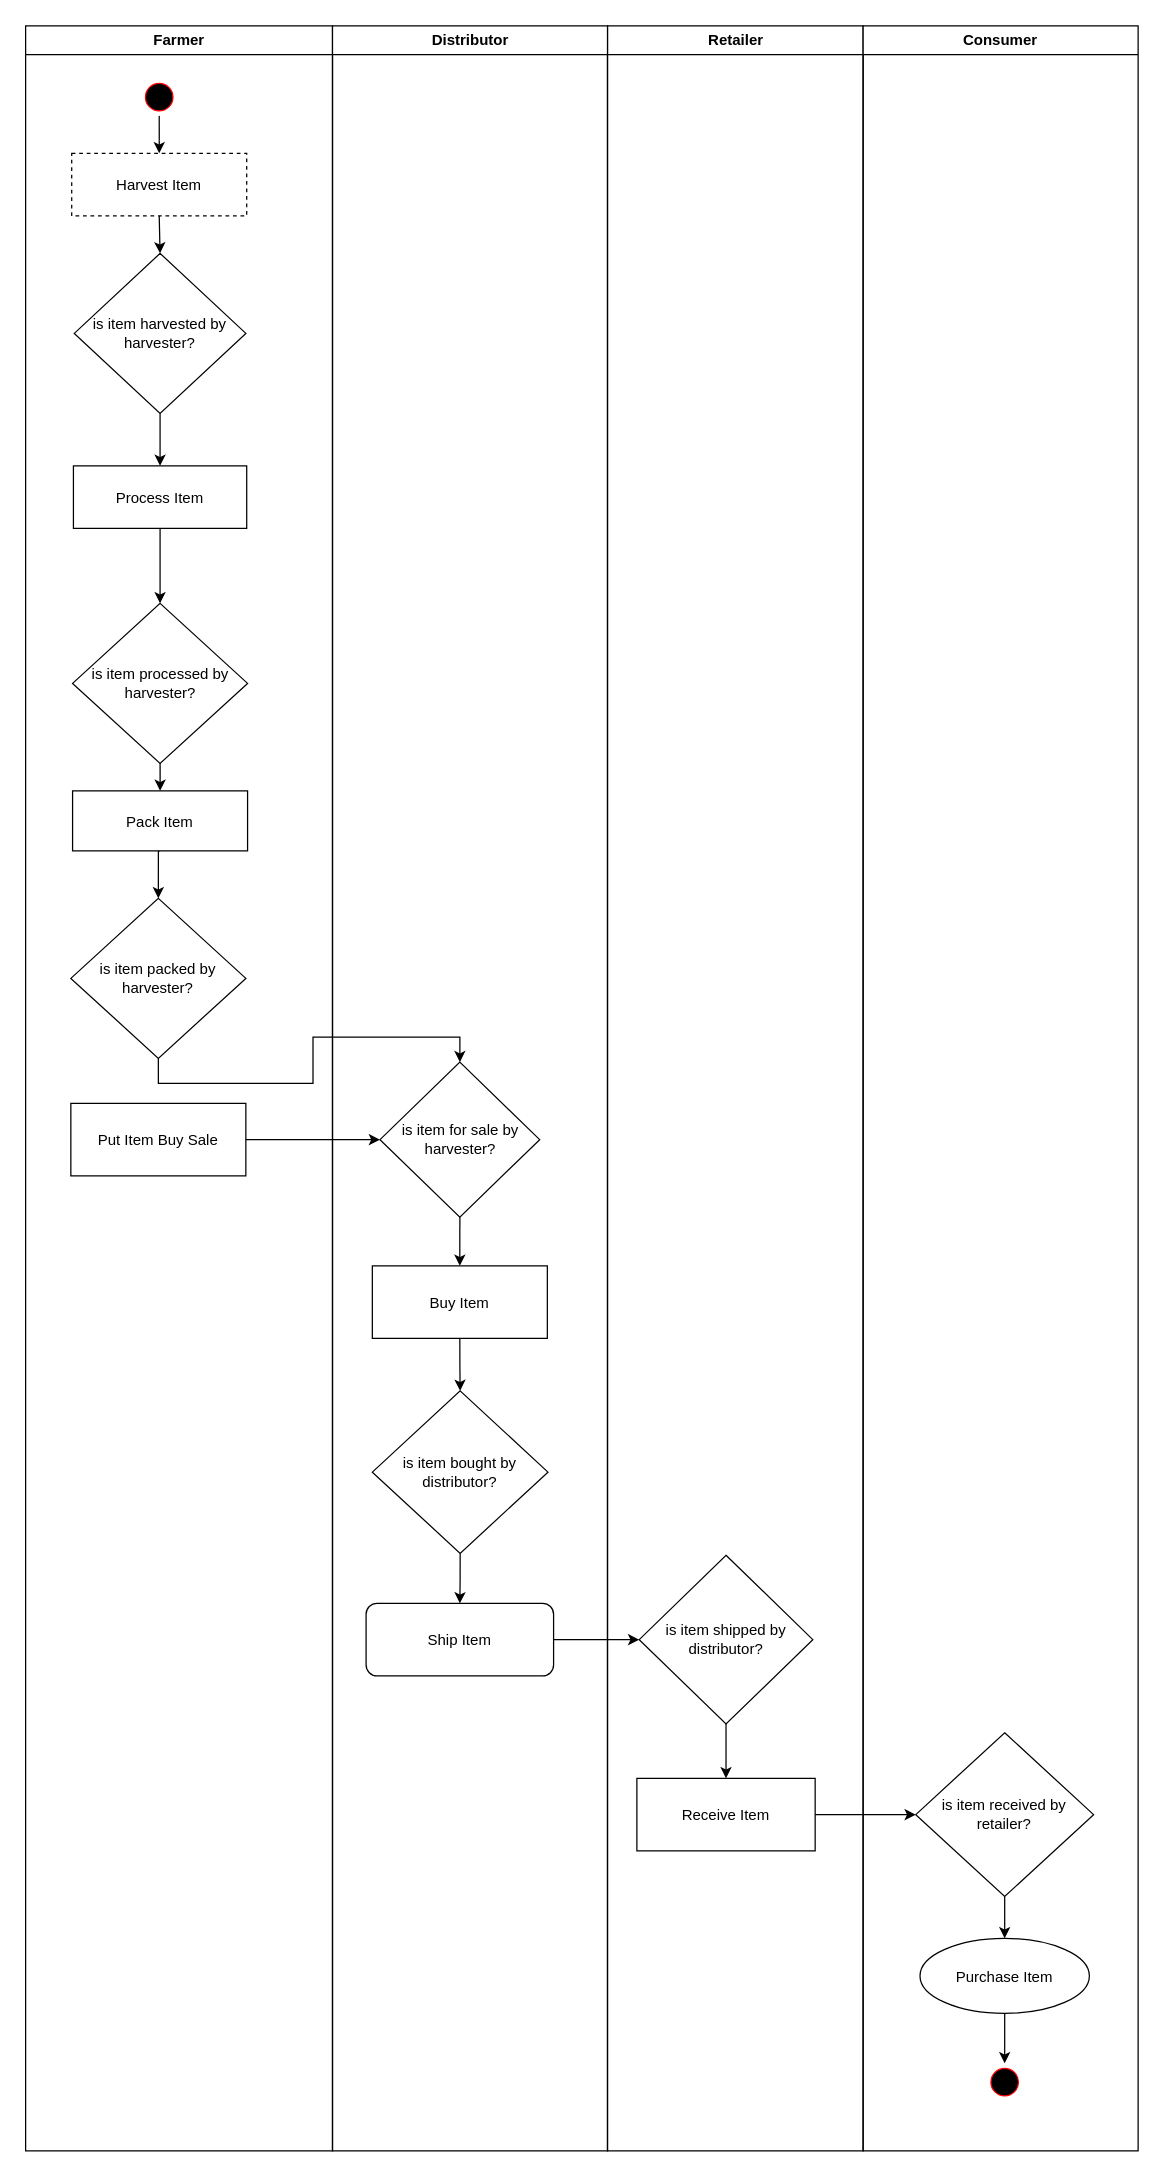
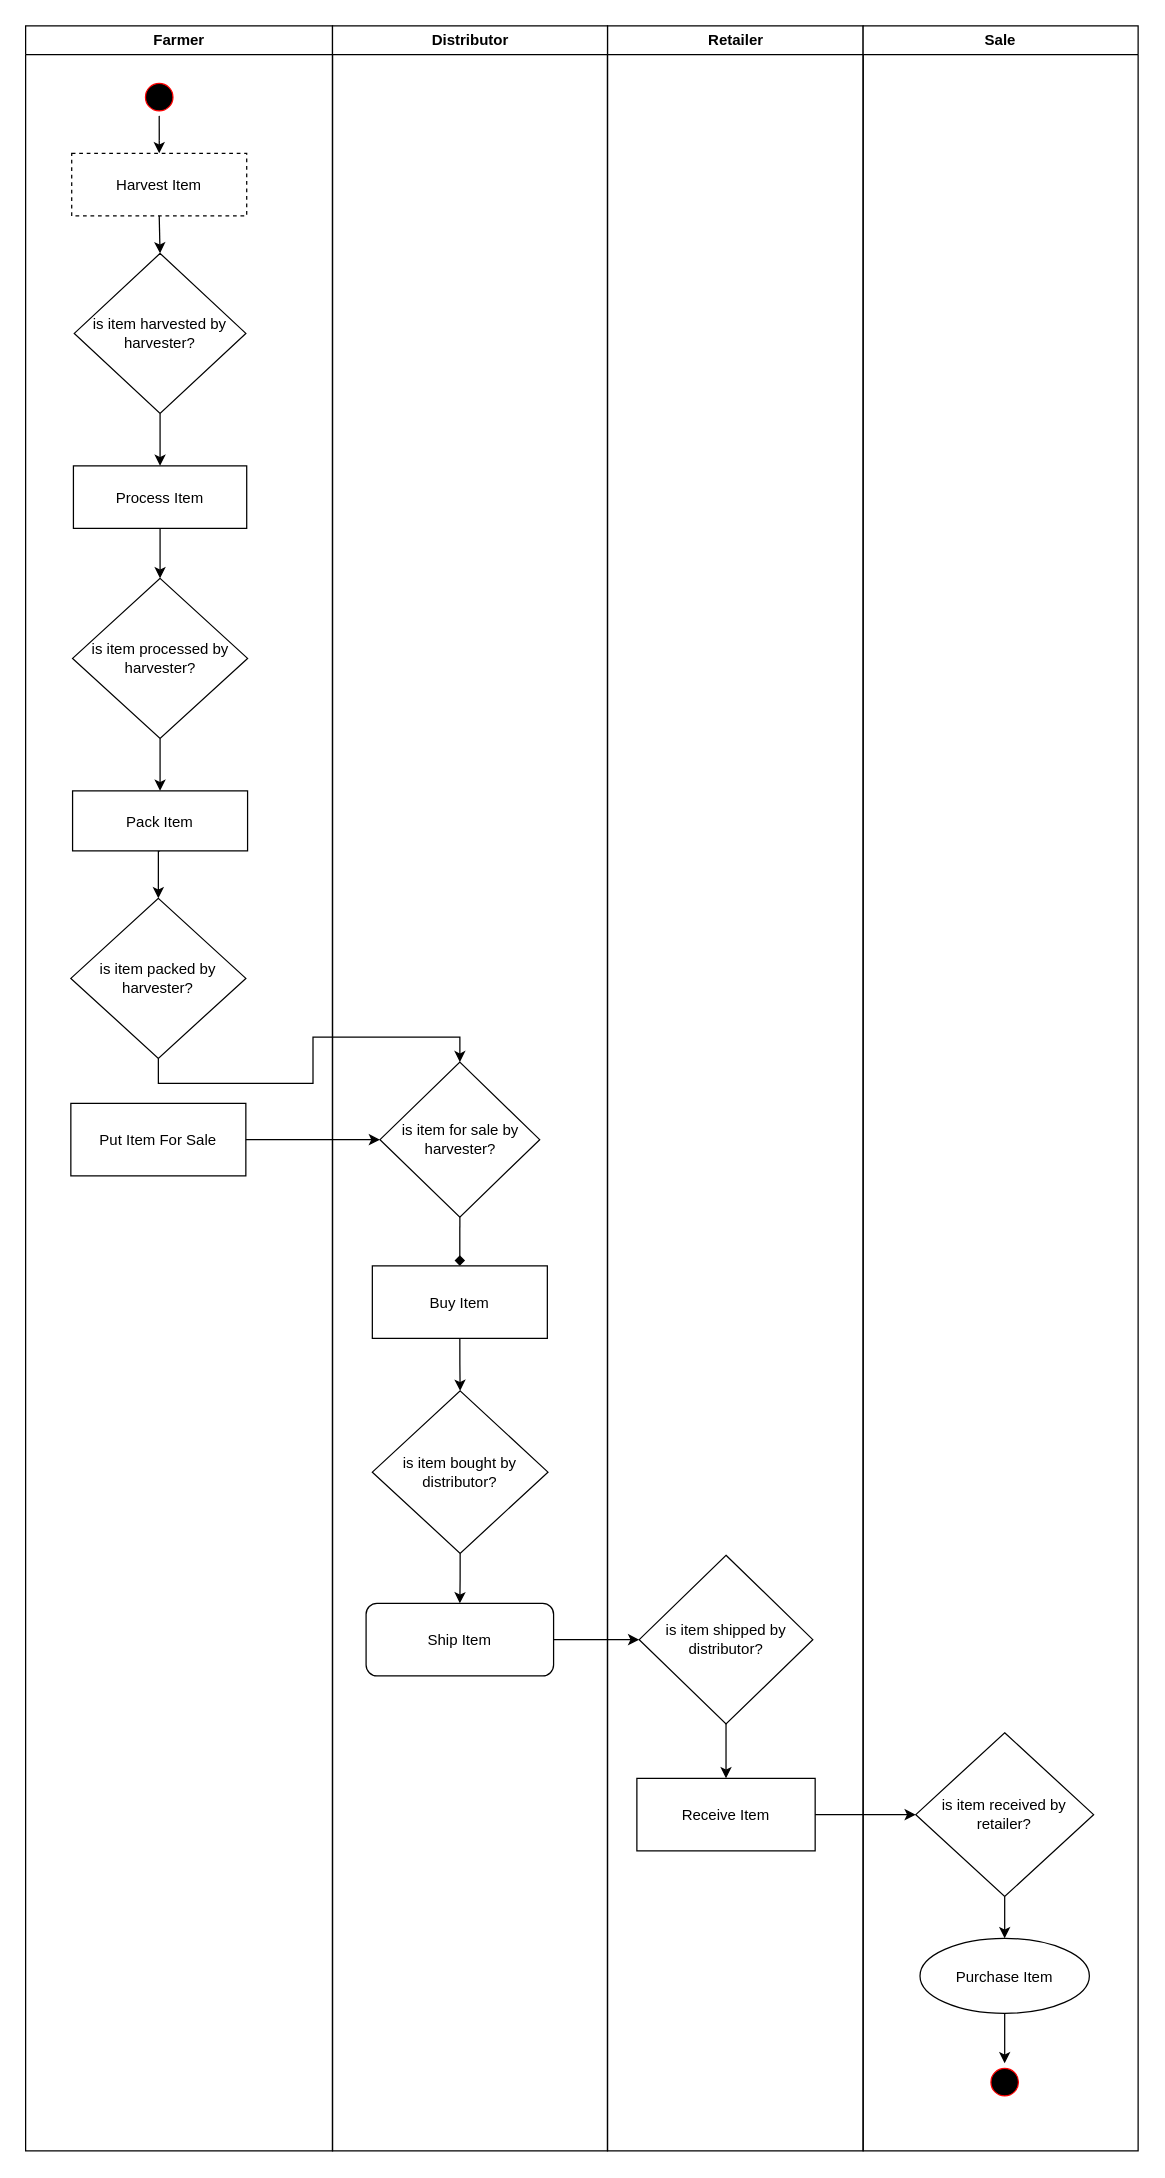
(1001, 41) -> (1001, 41)
(160, 683) -> (160, 658)
(158, 1140) -> (158, 1140)
(460, 1256) -> (460, 1255)
